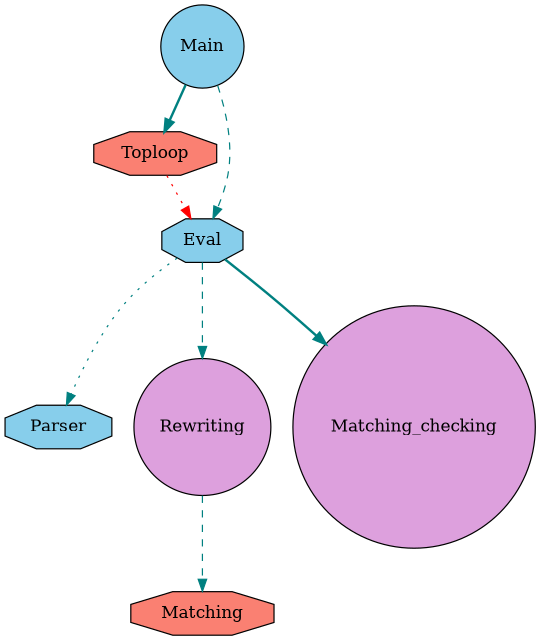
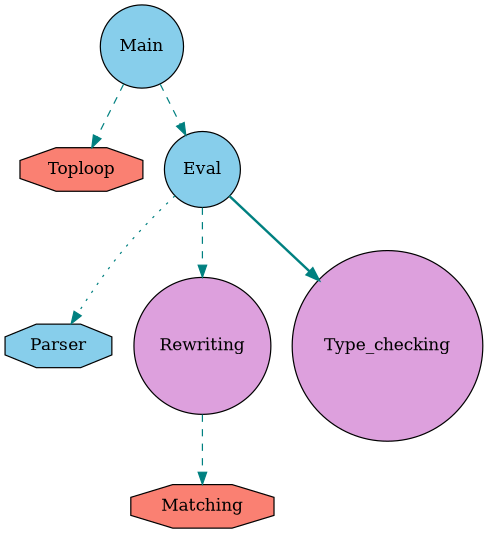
(178, 103) -> (110, 110)
(176, 192) -> none
(202, 241) -> (202, 169)
(414, 427) -> (387, 346)
